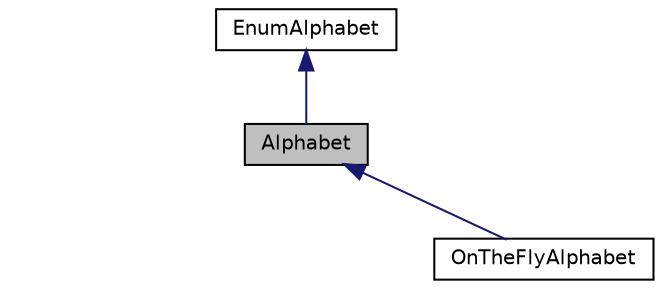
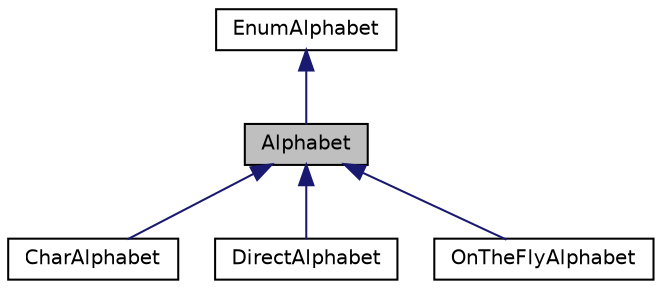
none -> (93, 259)
none -> (306, 259)
